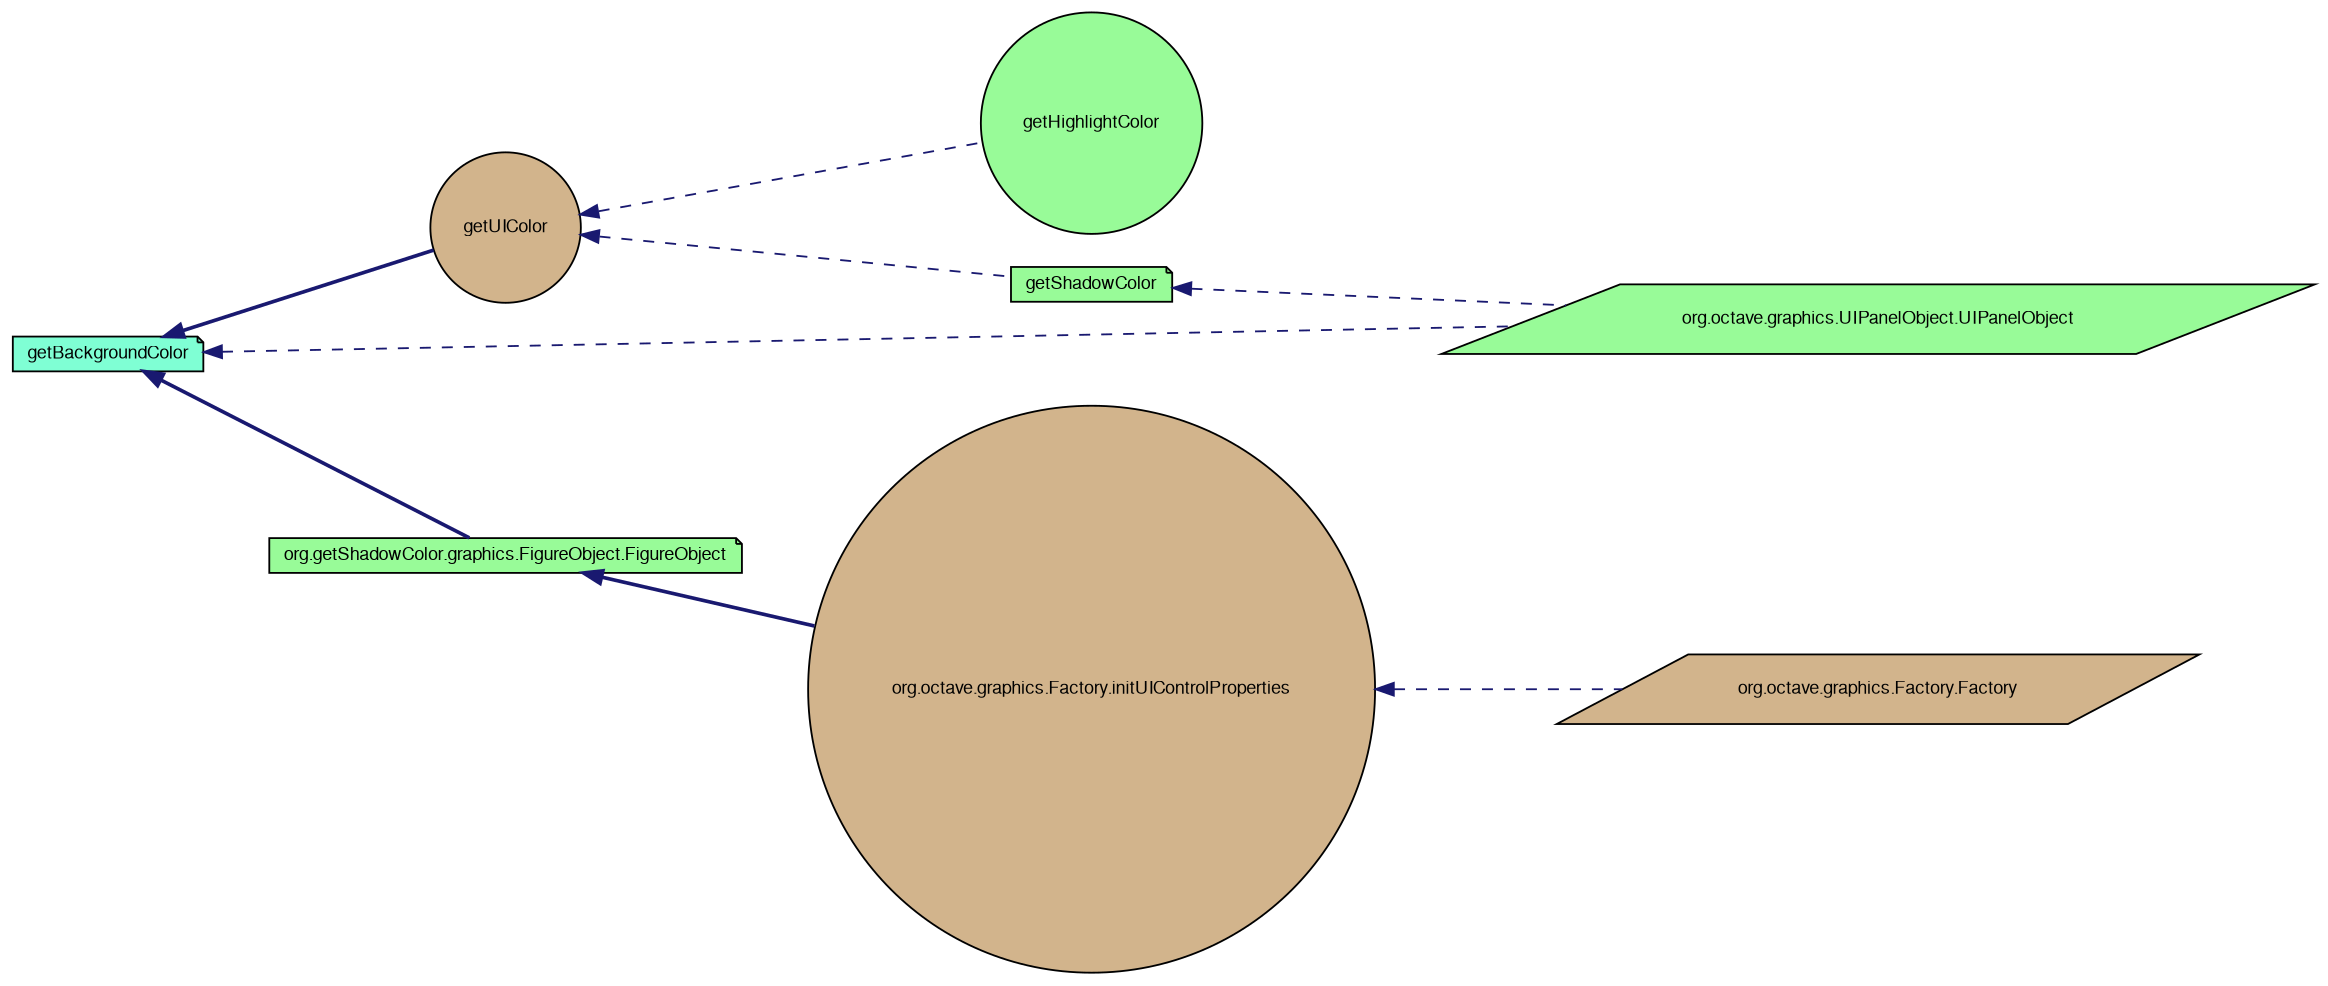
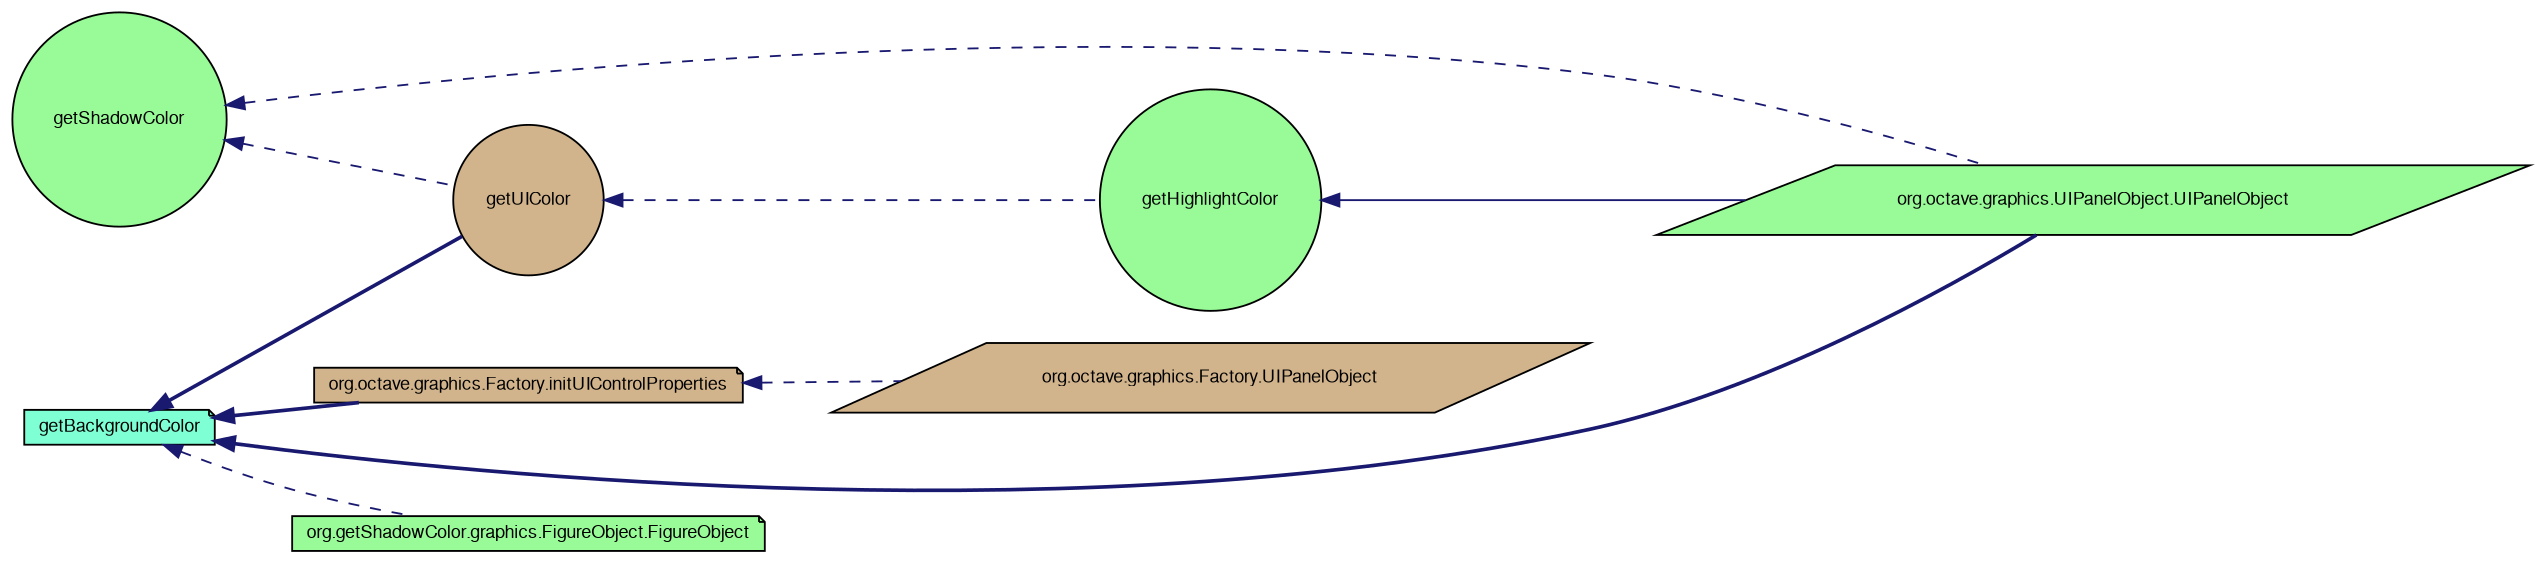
none -> (1543, 200)
(805, 257) -> (348, 165)
(1092, 284) -> (120, 120)
(867, 339) -> (1157, 483)
(315, 459) -> (295, 490)
(708, 602) -> (296, 409)
(1092, 689) -> (528, 385)
(1878, 689) -> (1211, 378)
